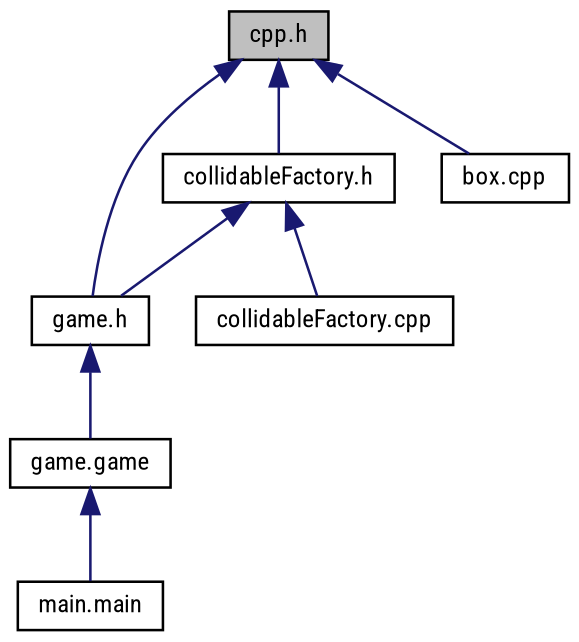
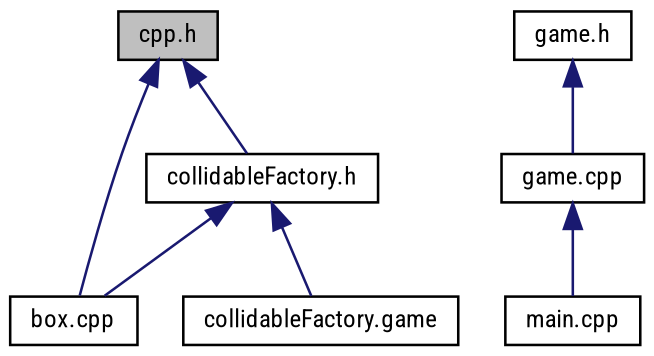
(129, 169) -> none
(174, 257) -> (158, 257)
(325, 321) -> (321, 321)
(90, 463) -> (573, 178)
(90, 606) -> (573, 321)
